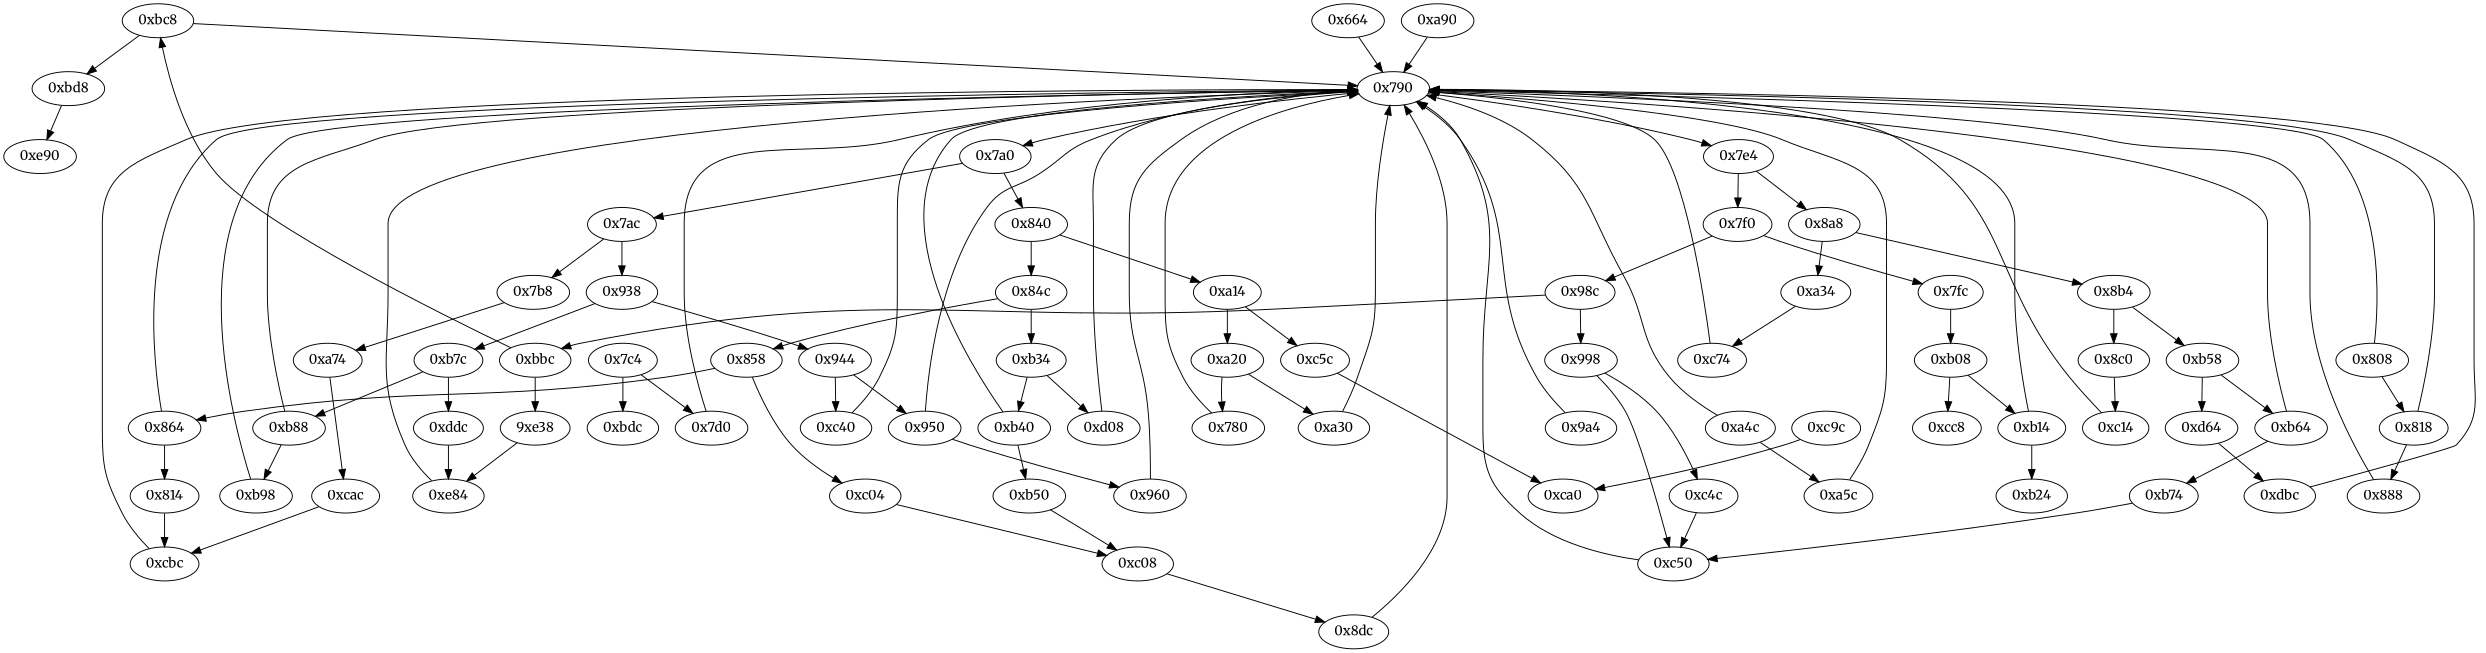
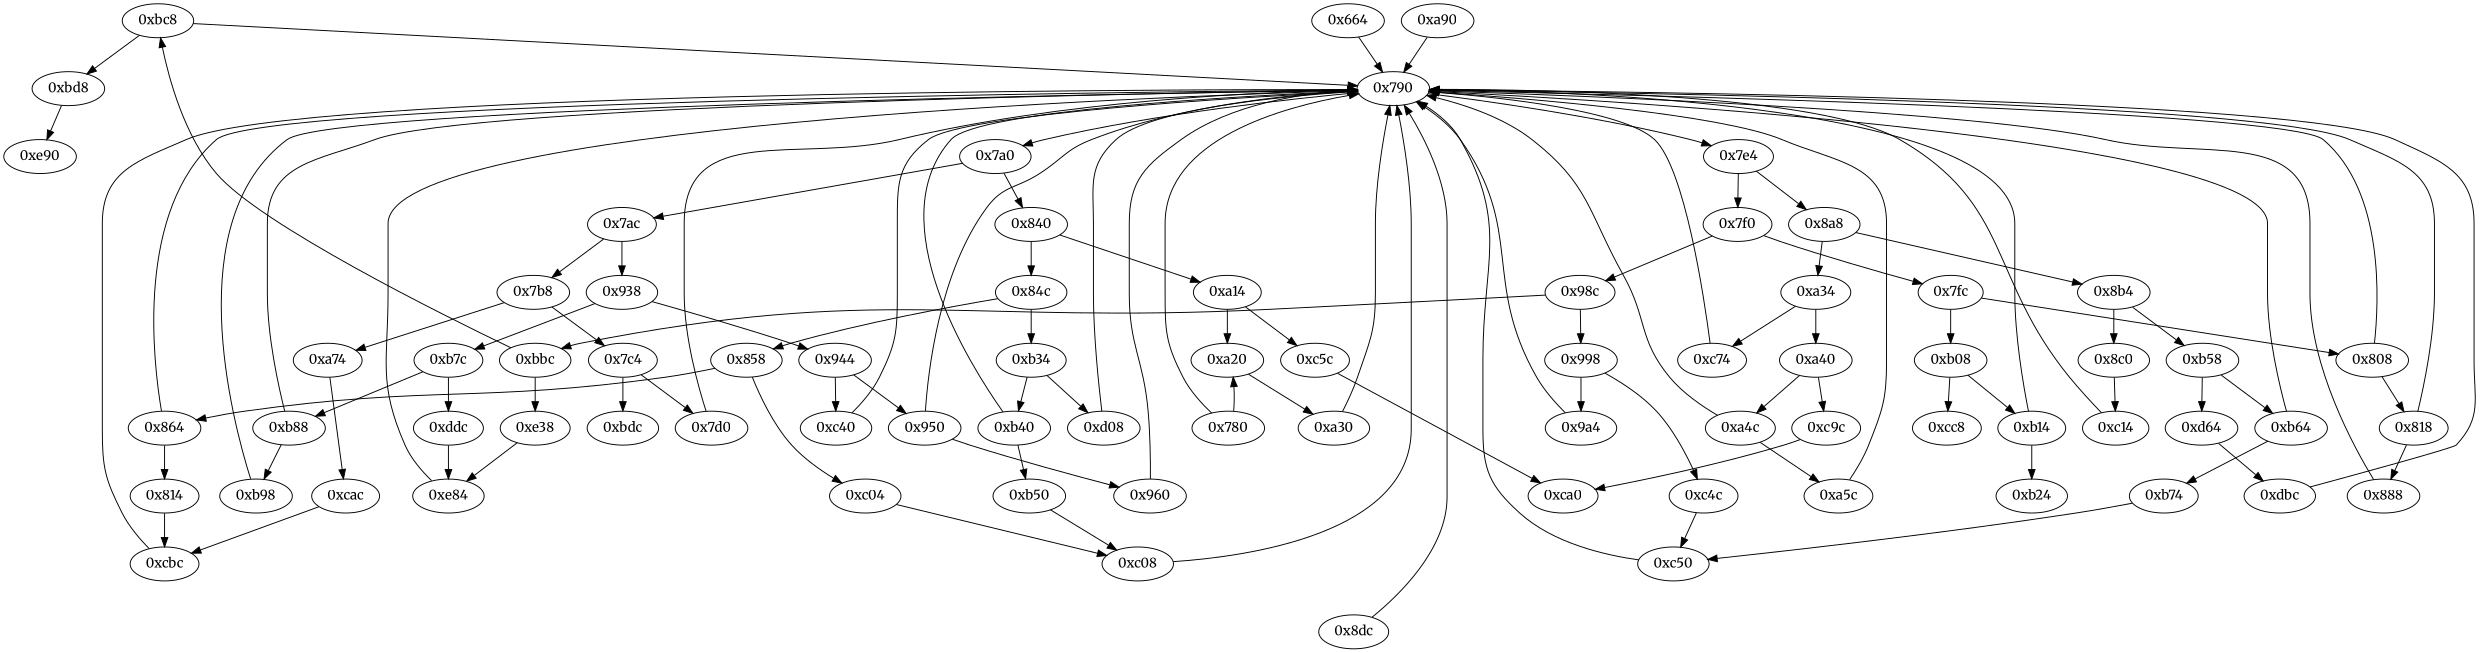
none -> (574, 323)
none -> (2138, 323)
none -> (1816, 360)
(1222, 389) -> (1234, 399)
(535, 428) -> (535, 428)
(1642, 452) -> (1581, 390)
(1241, 597) -> (1411, 420)
